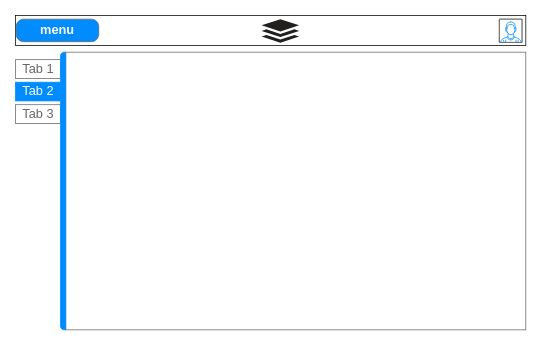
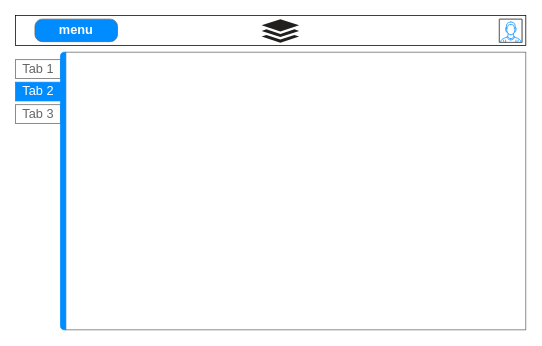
(57, 30) -> (76, 30)
